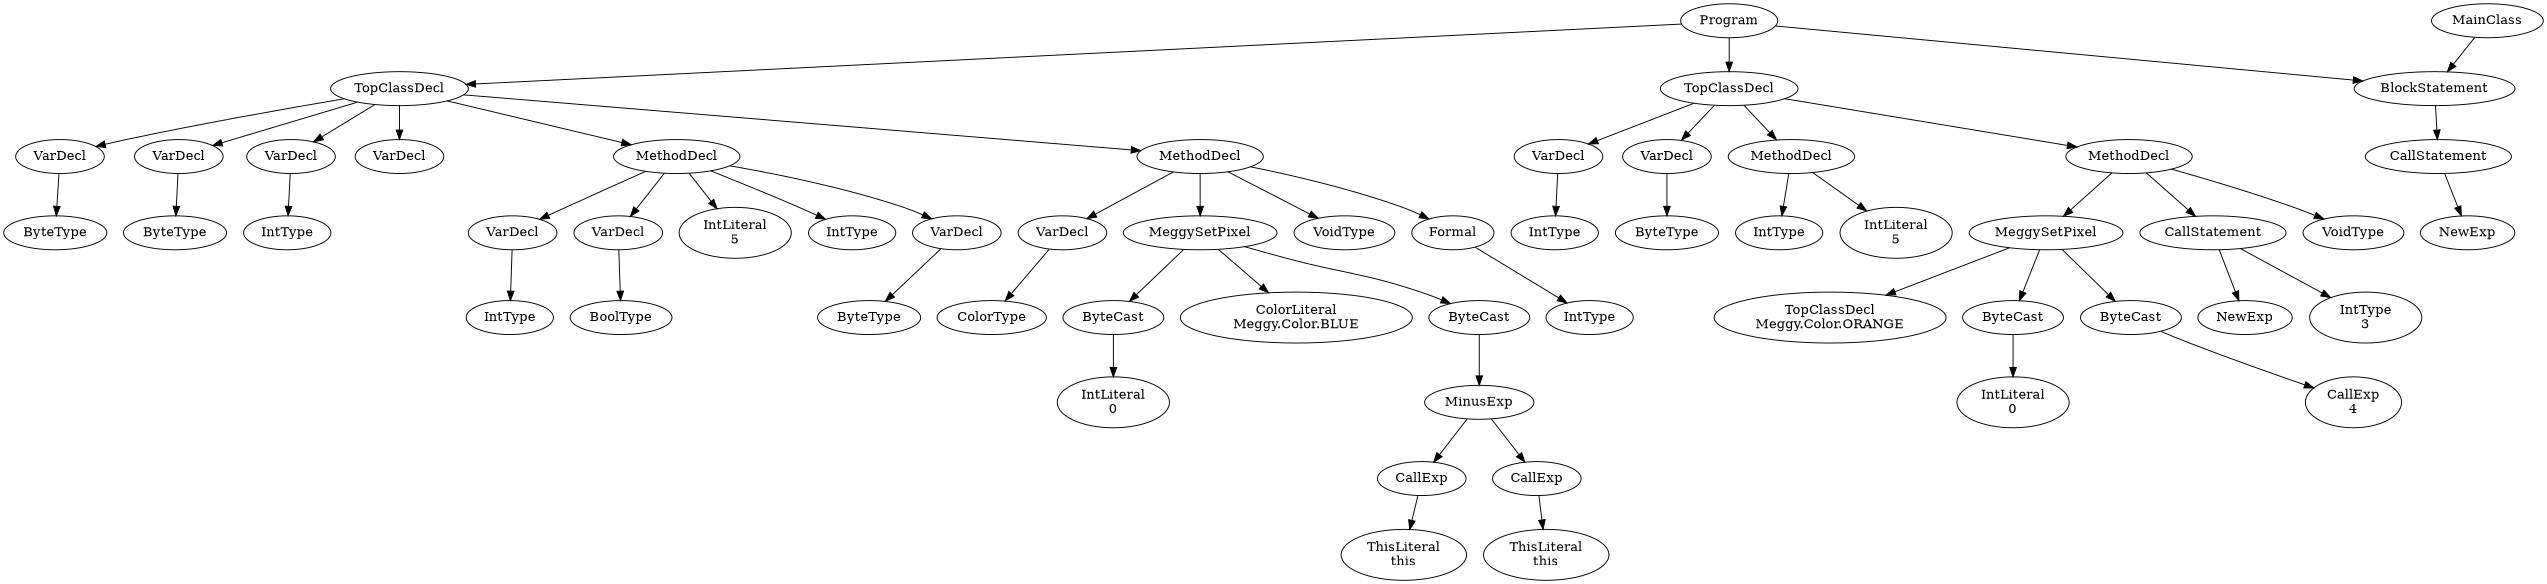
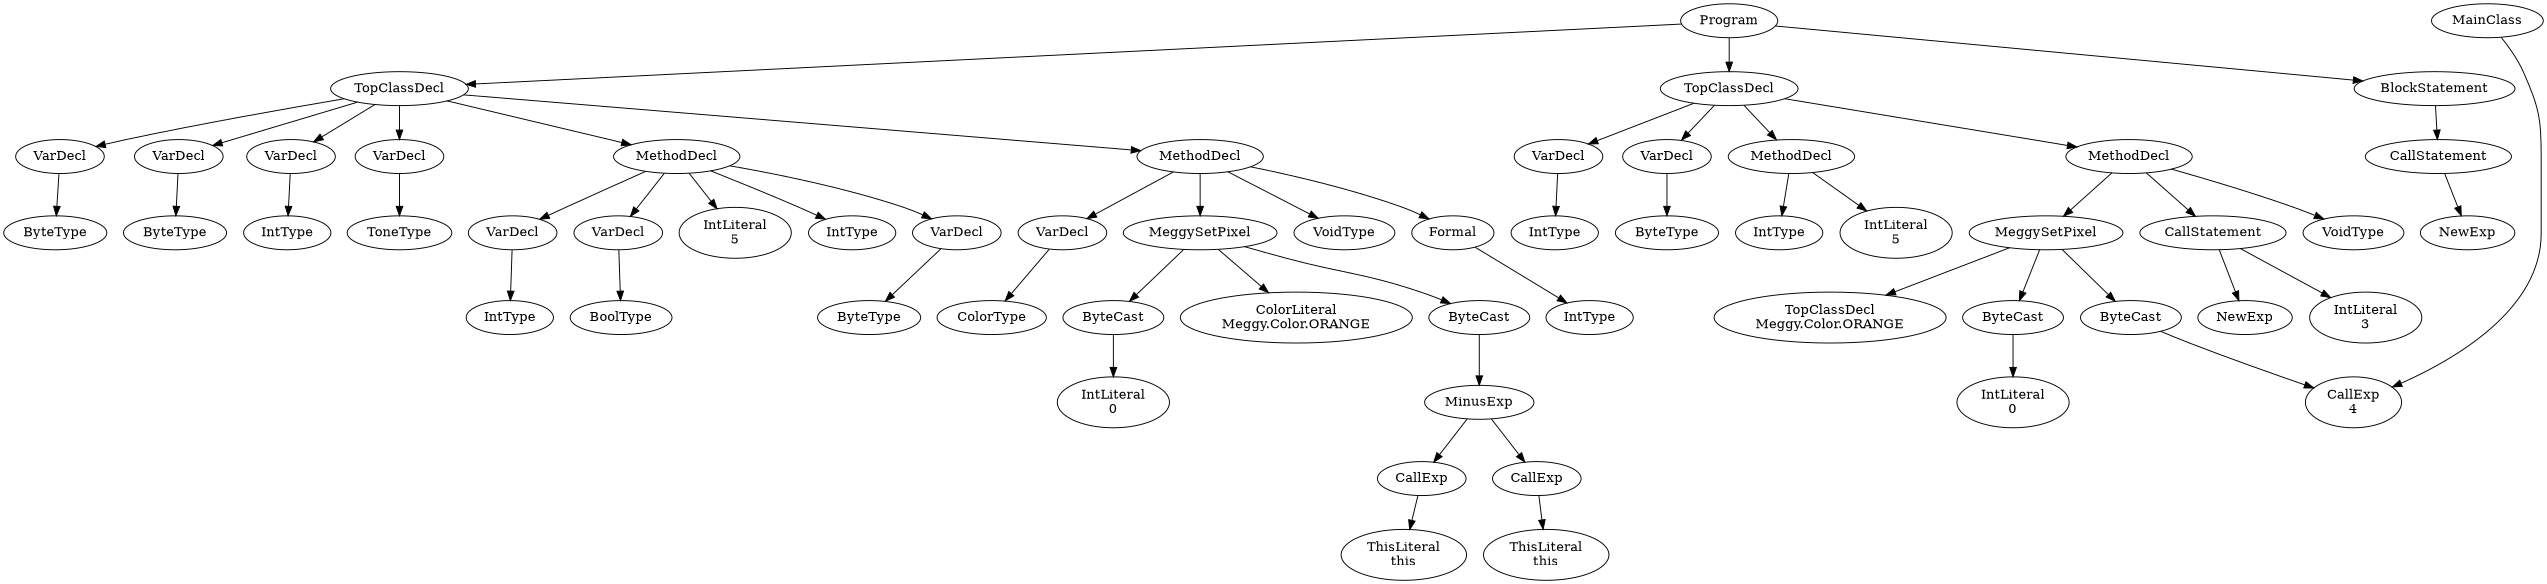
(2464, 51) -> (2540, 239)
none -> (399, 233)
(1296, 318) -> (1296, 318)
(2366, 318) -> (2366, 318)
